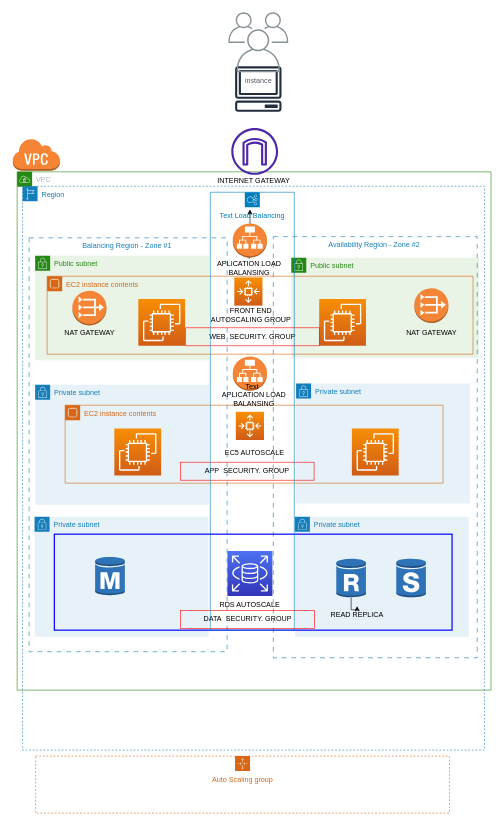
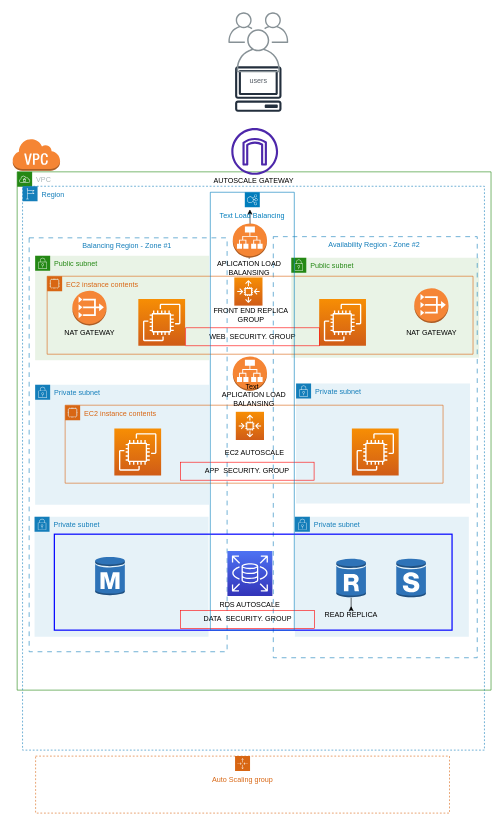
(259, 81) -> (259, 81)
(254, 181) -> (254, 181)
(251, 315) -> (251, 315)
(255, 453) -> (255, 453)
(357, 615) -> (351, 615)
